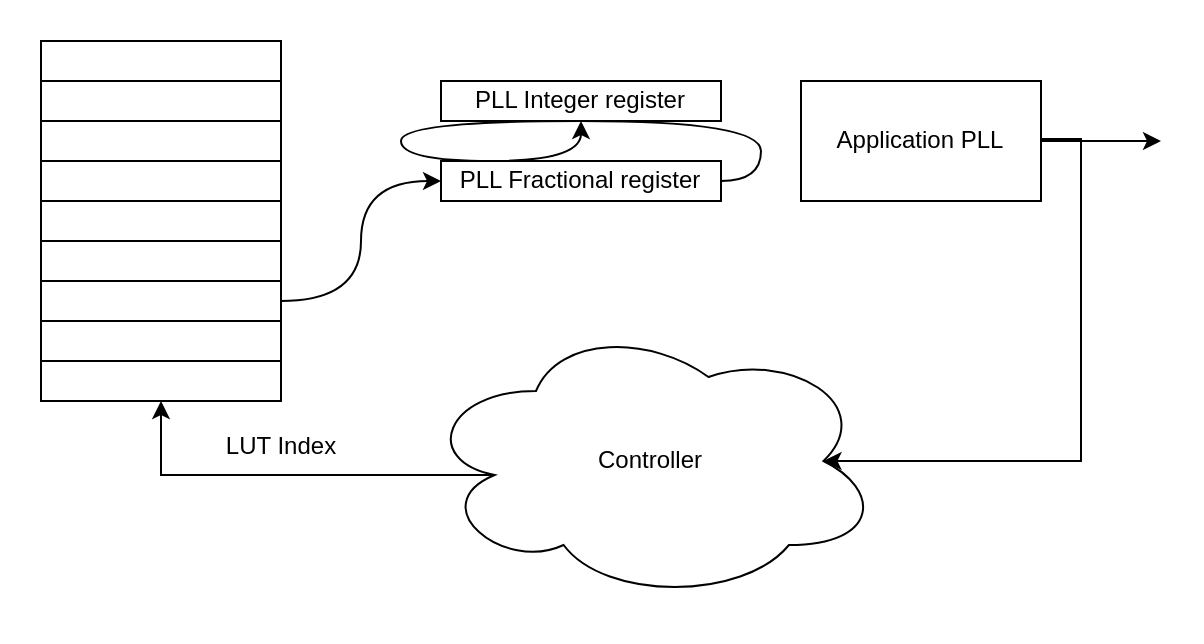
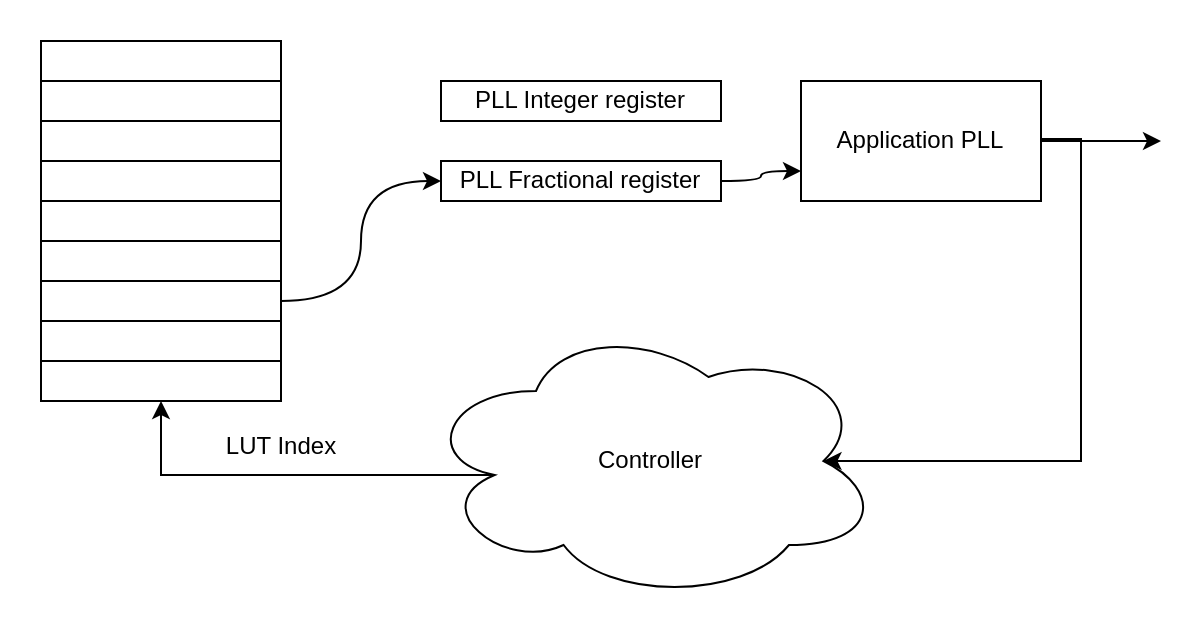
(428, 129) -> (758, 178)
